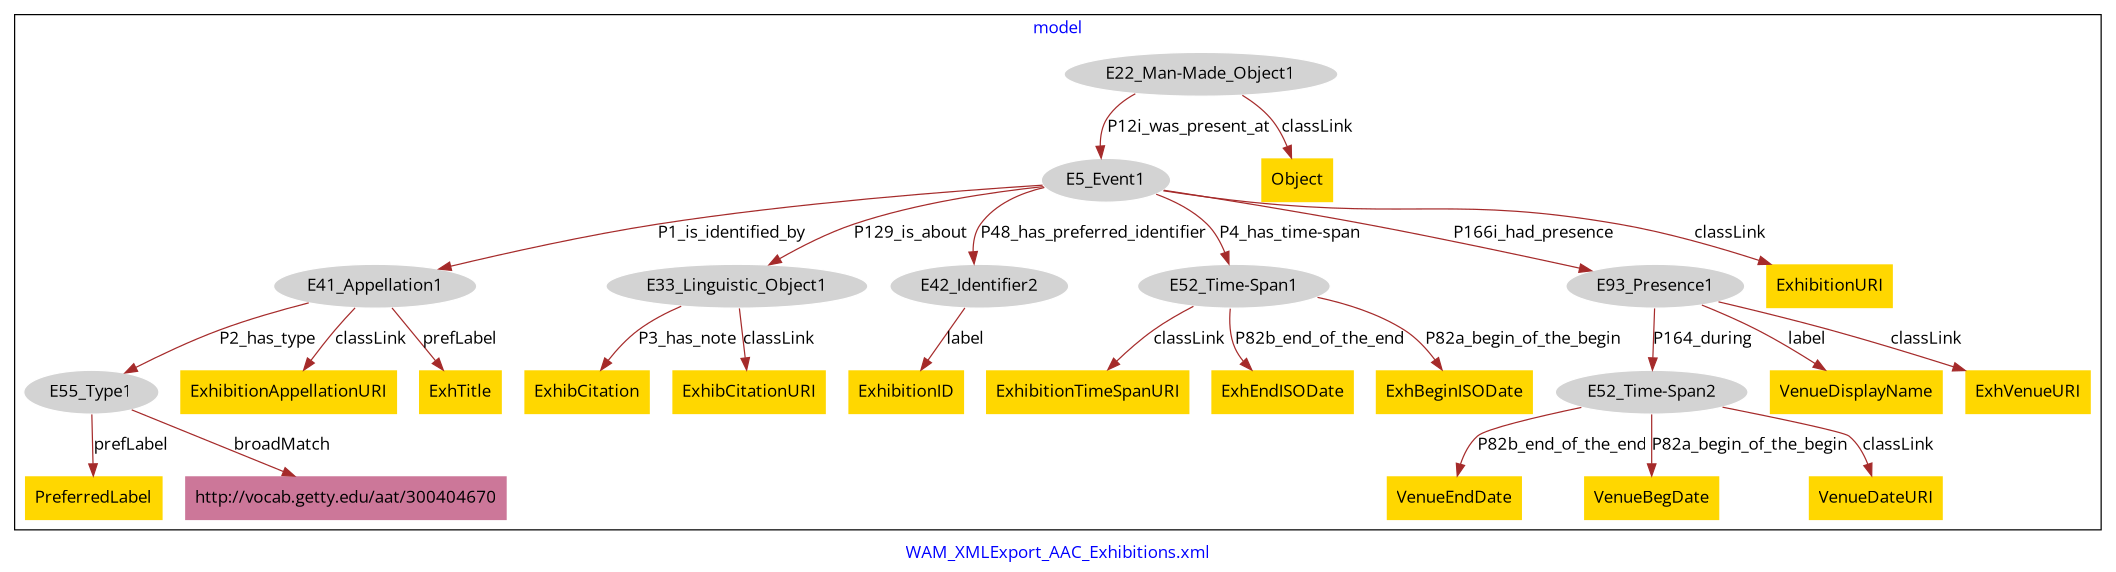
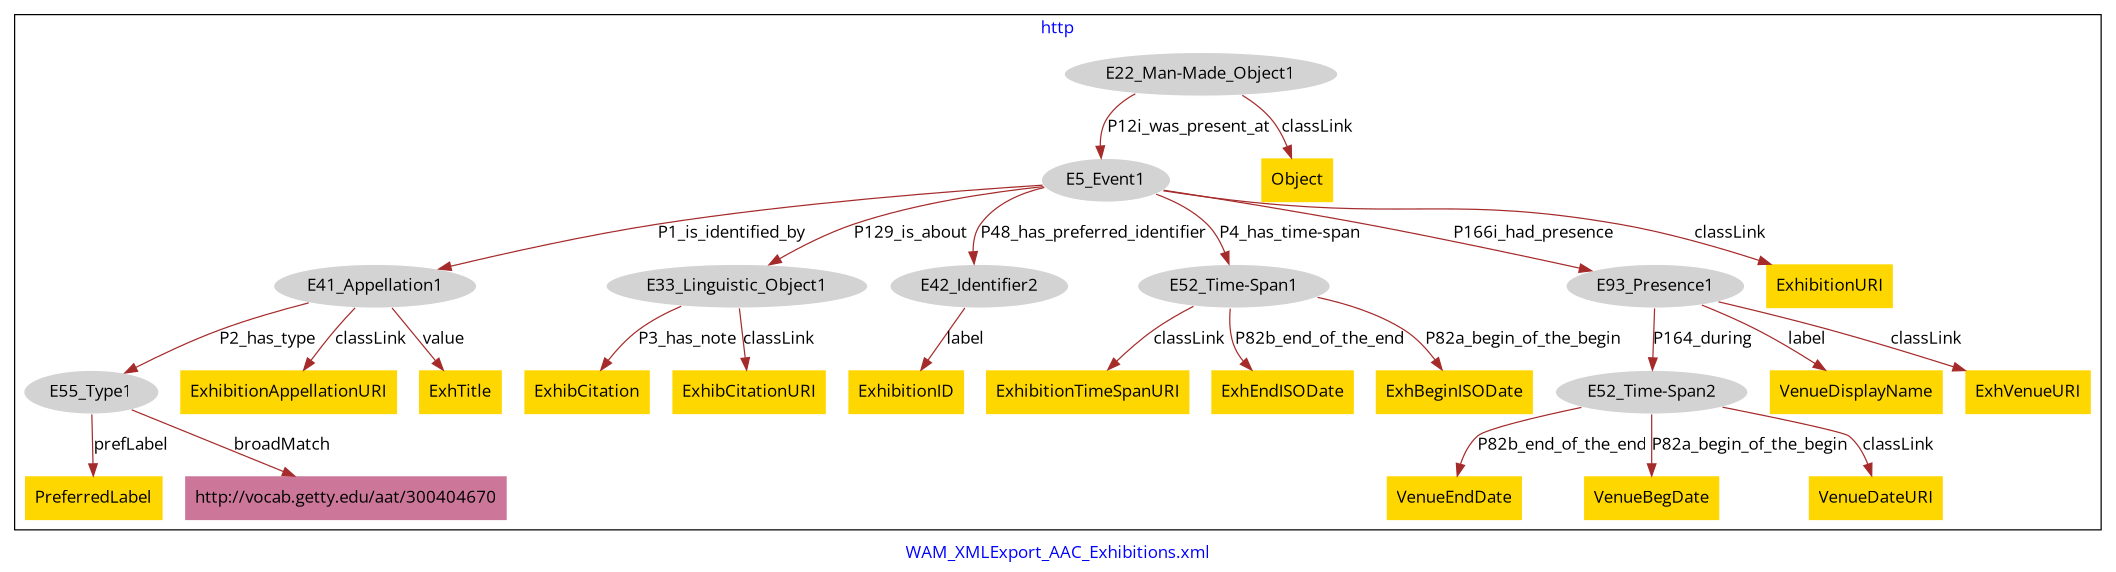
(1058, 29) -> (1058, 29)
(460, 339) -> (443, 339)
